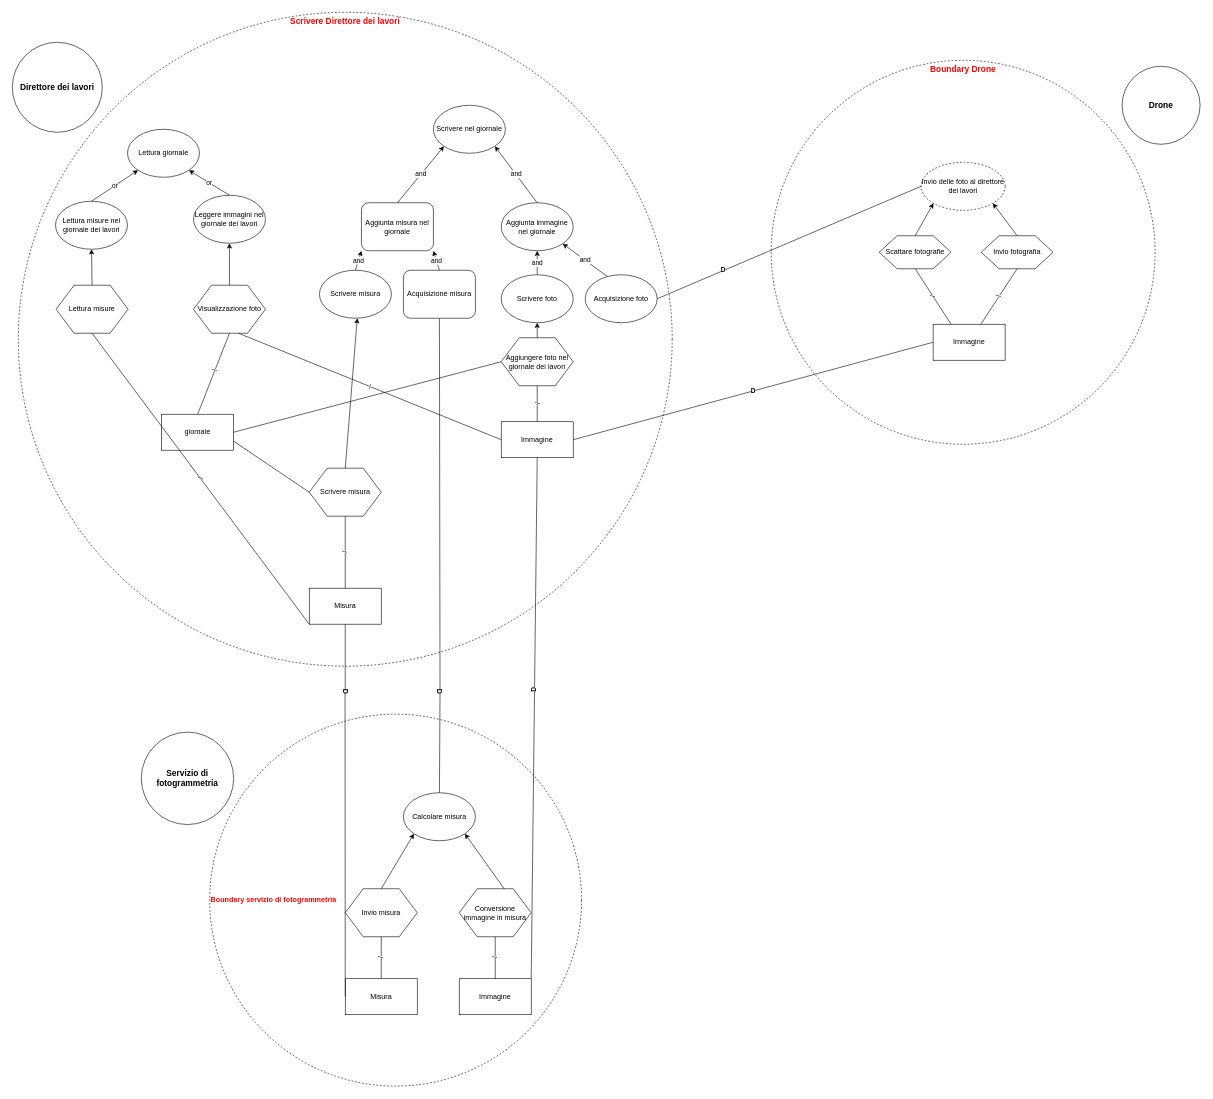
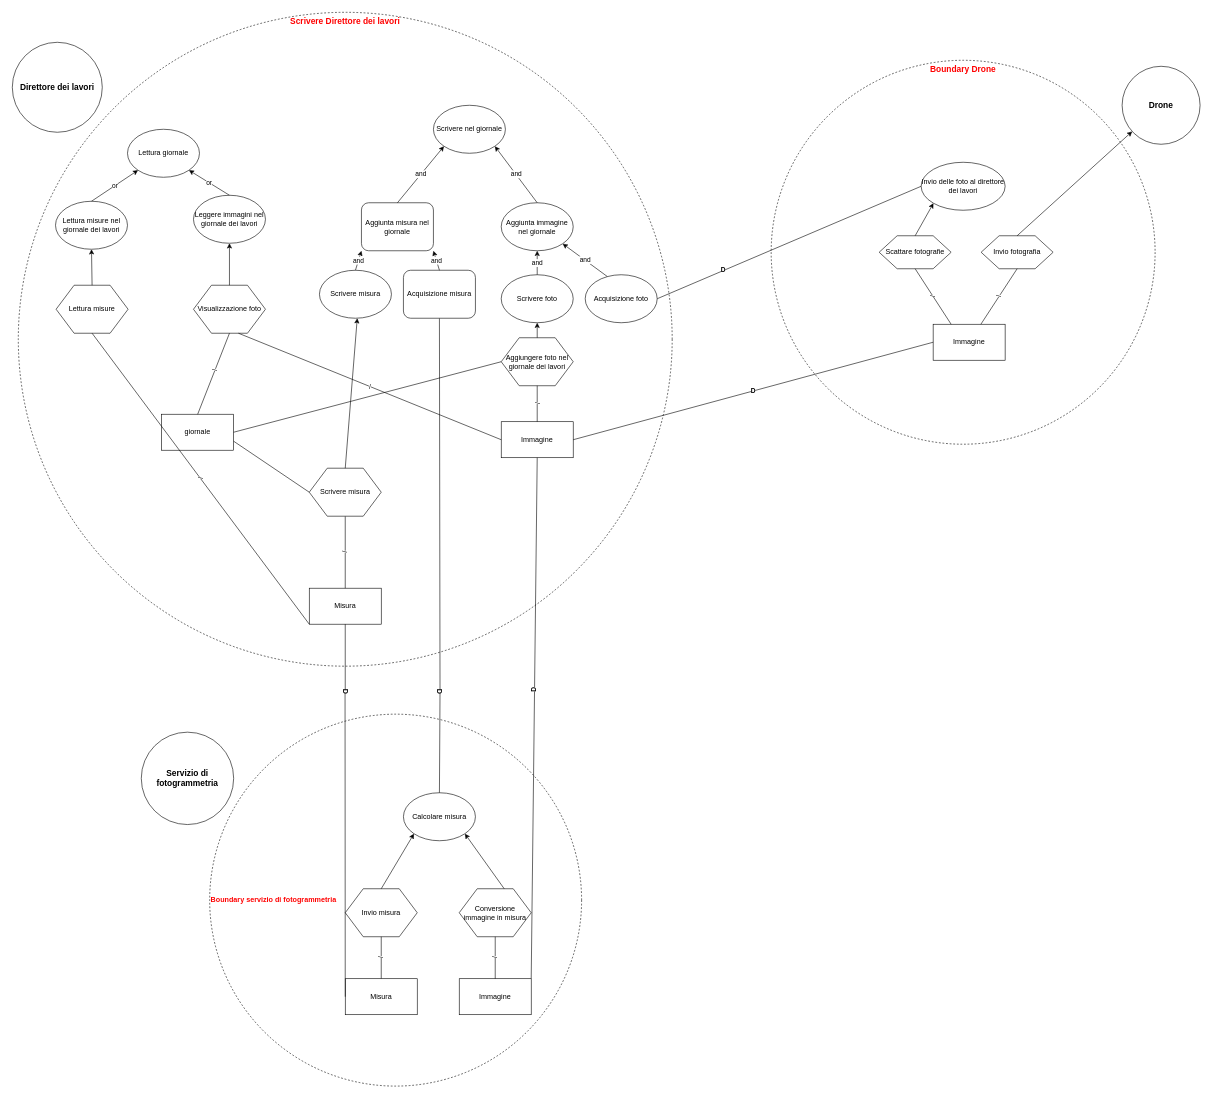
(963, 186) -> (963, 186)
(1006, 221) -> (1075, 183)
